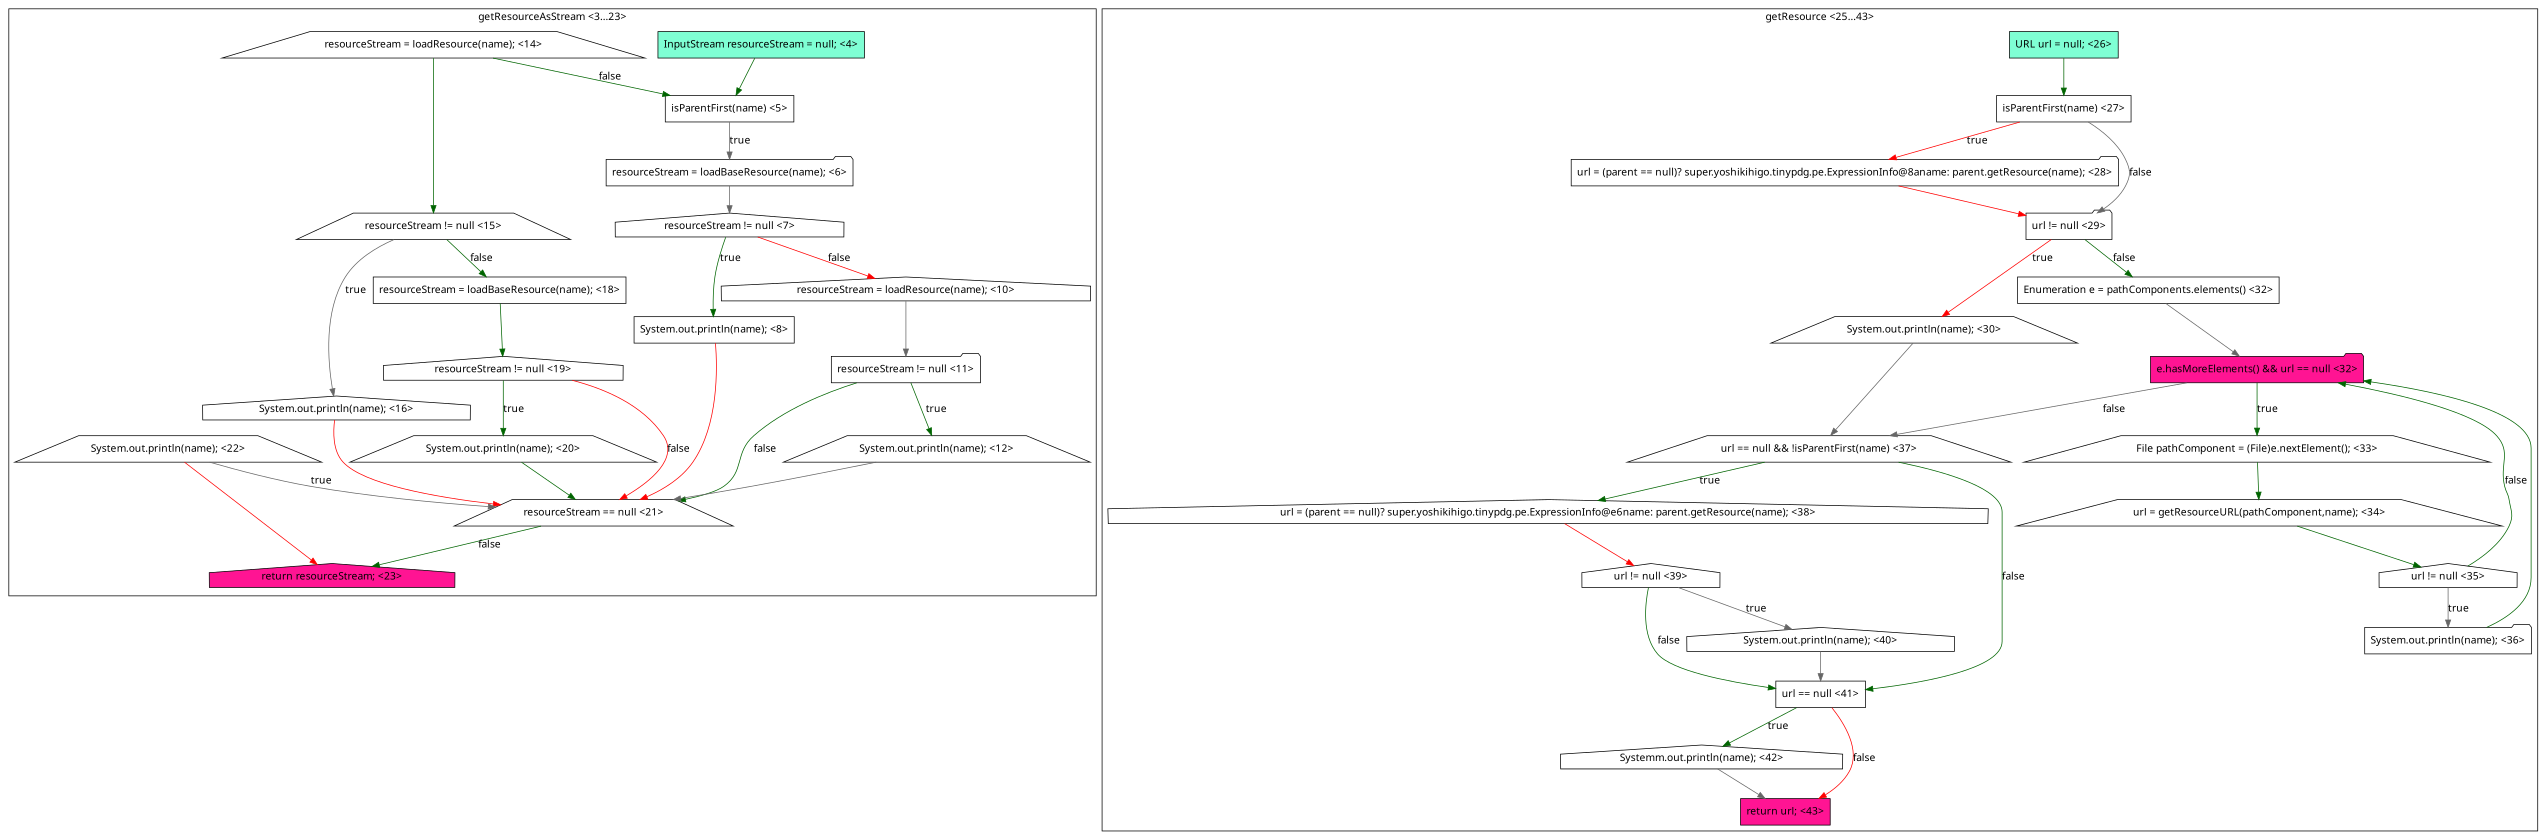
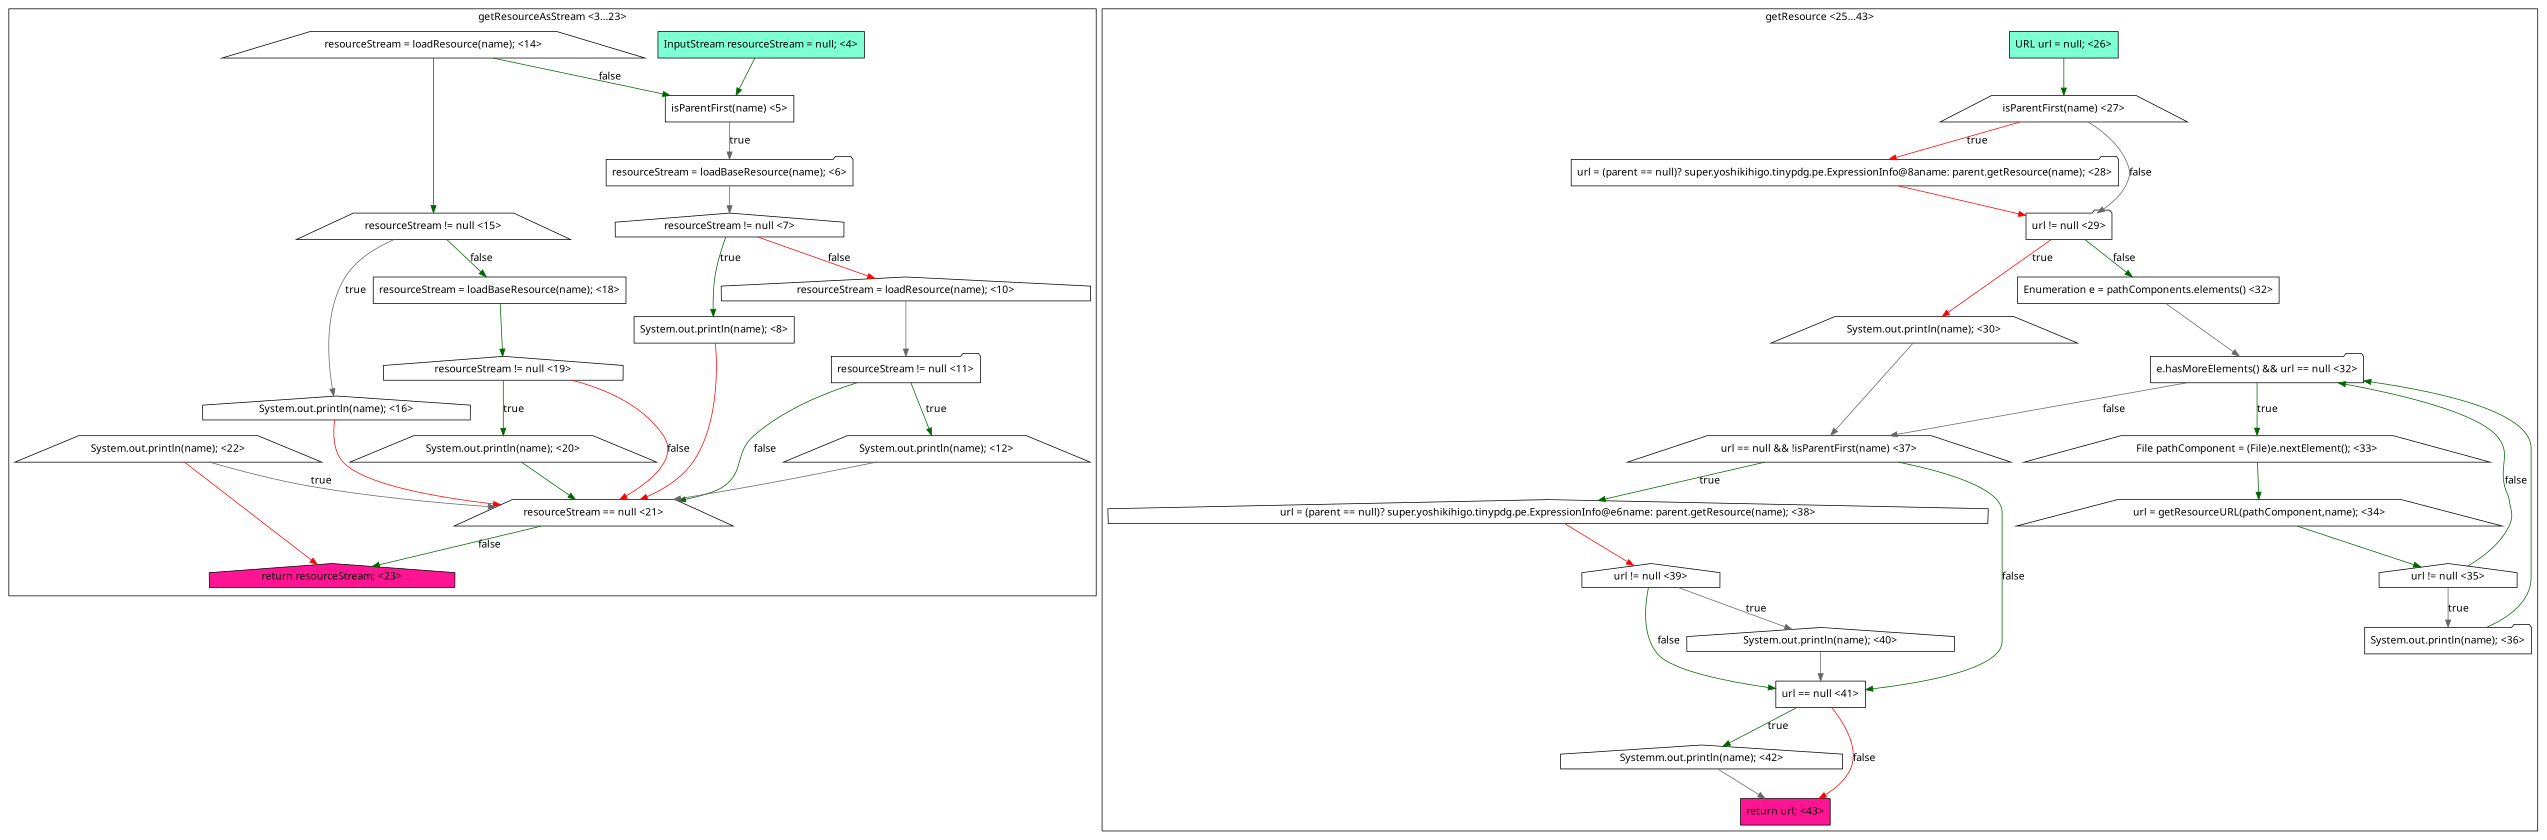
(2064, 109) -> (2064, 109)
(2257, 370) -> (2257, 370)
